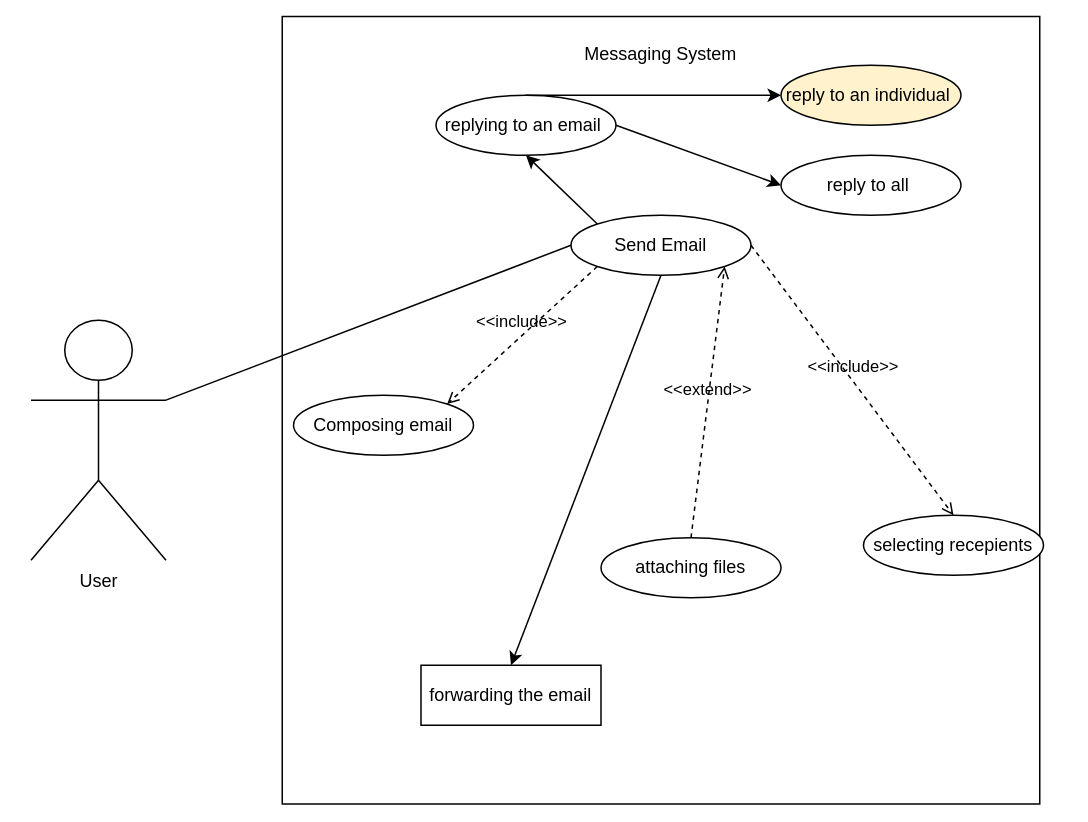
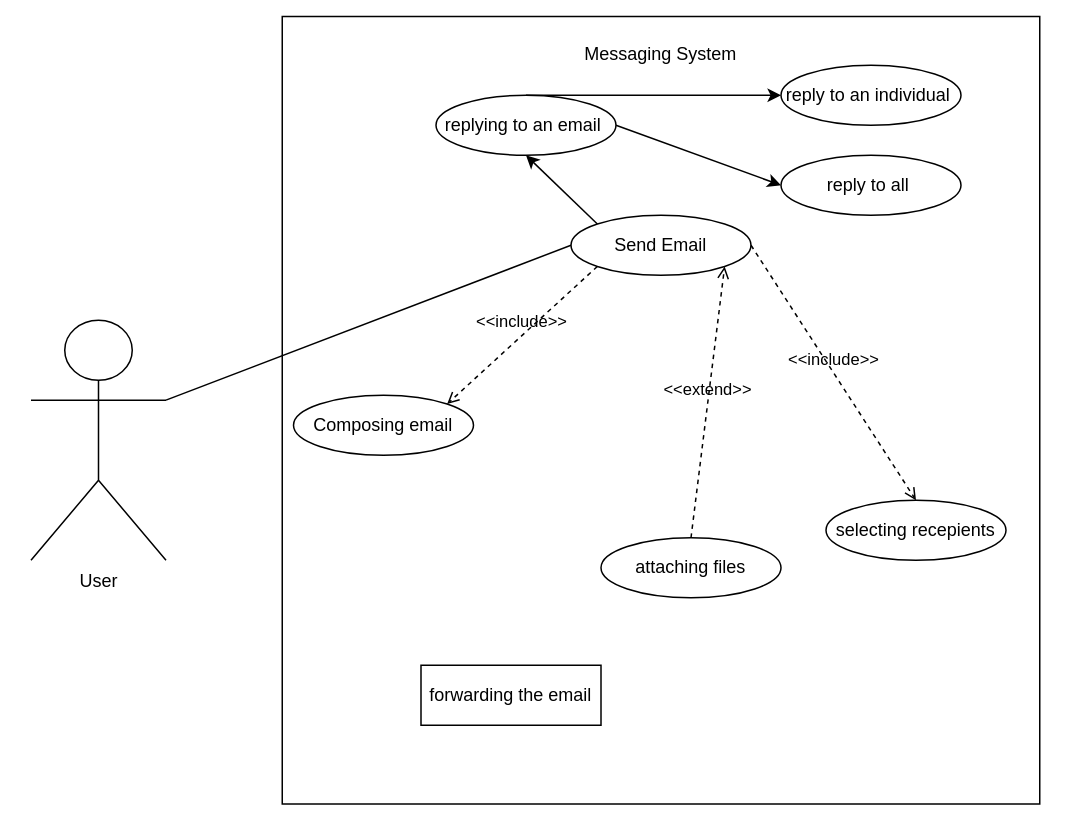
(871, 95) -> (871, 95)
(587, 466) -> none
(953, 545) -> (916, 530)
